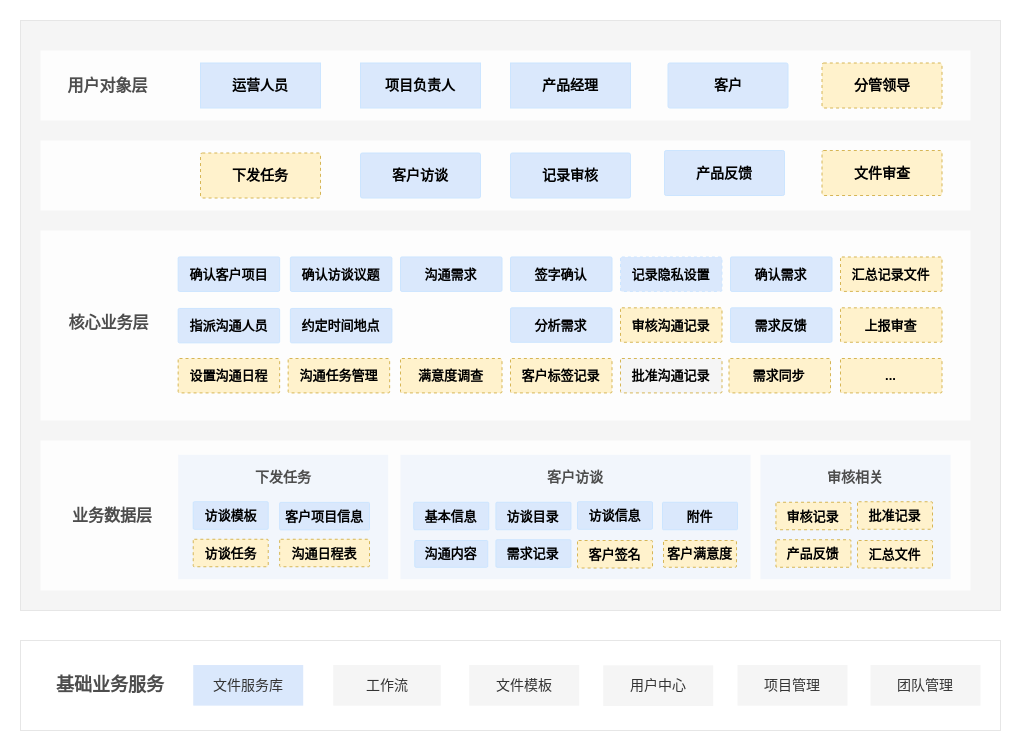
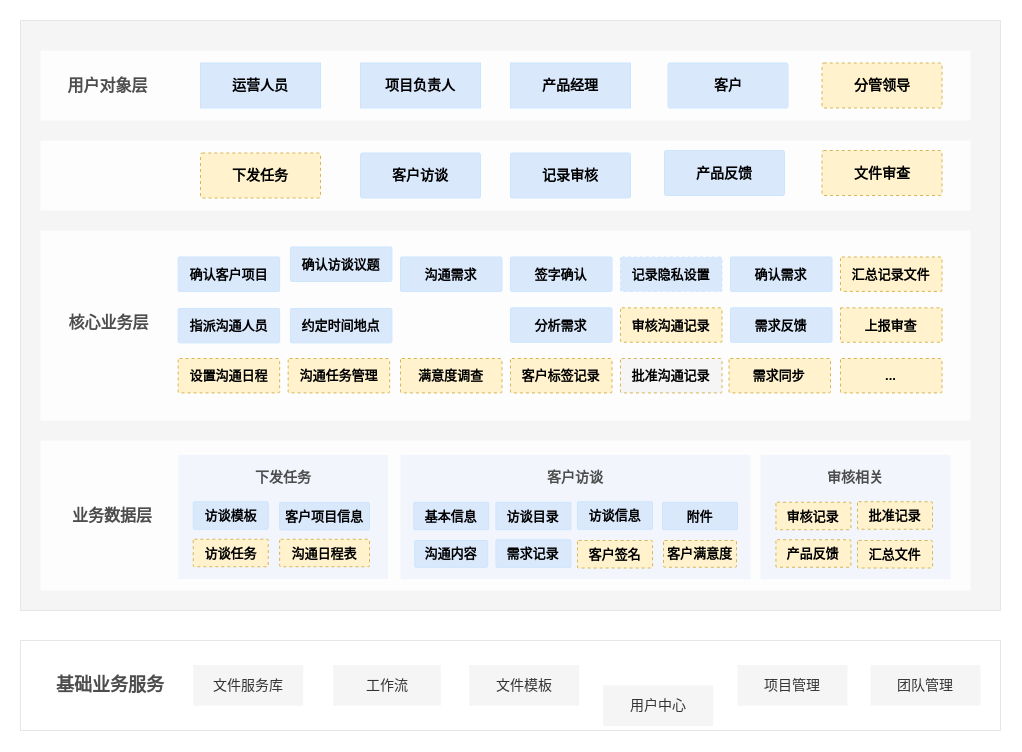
(341, 274) -> (341, 264)
(891, 325) -> (891, 325)
(248, 685) -> (248, 685)
(658, 686) -> (658, 706)
